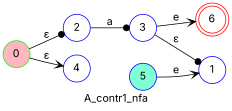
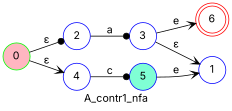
(175, 47) -> (174, 51)
none -> (107, 77)
